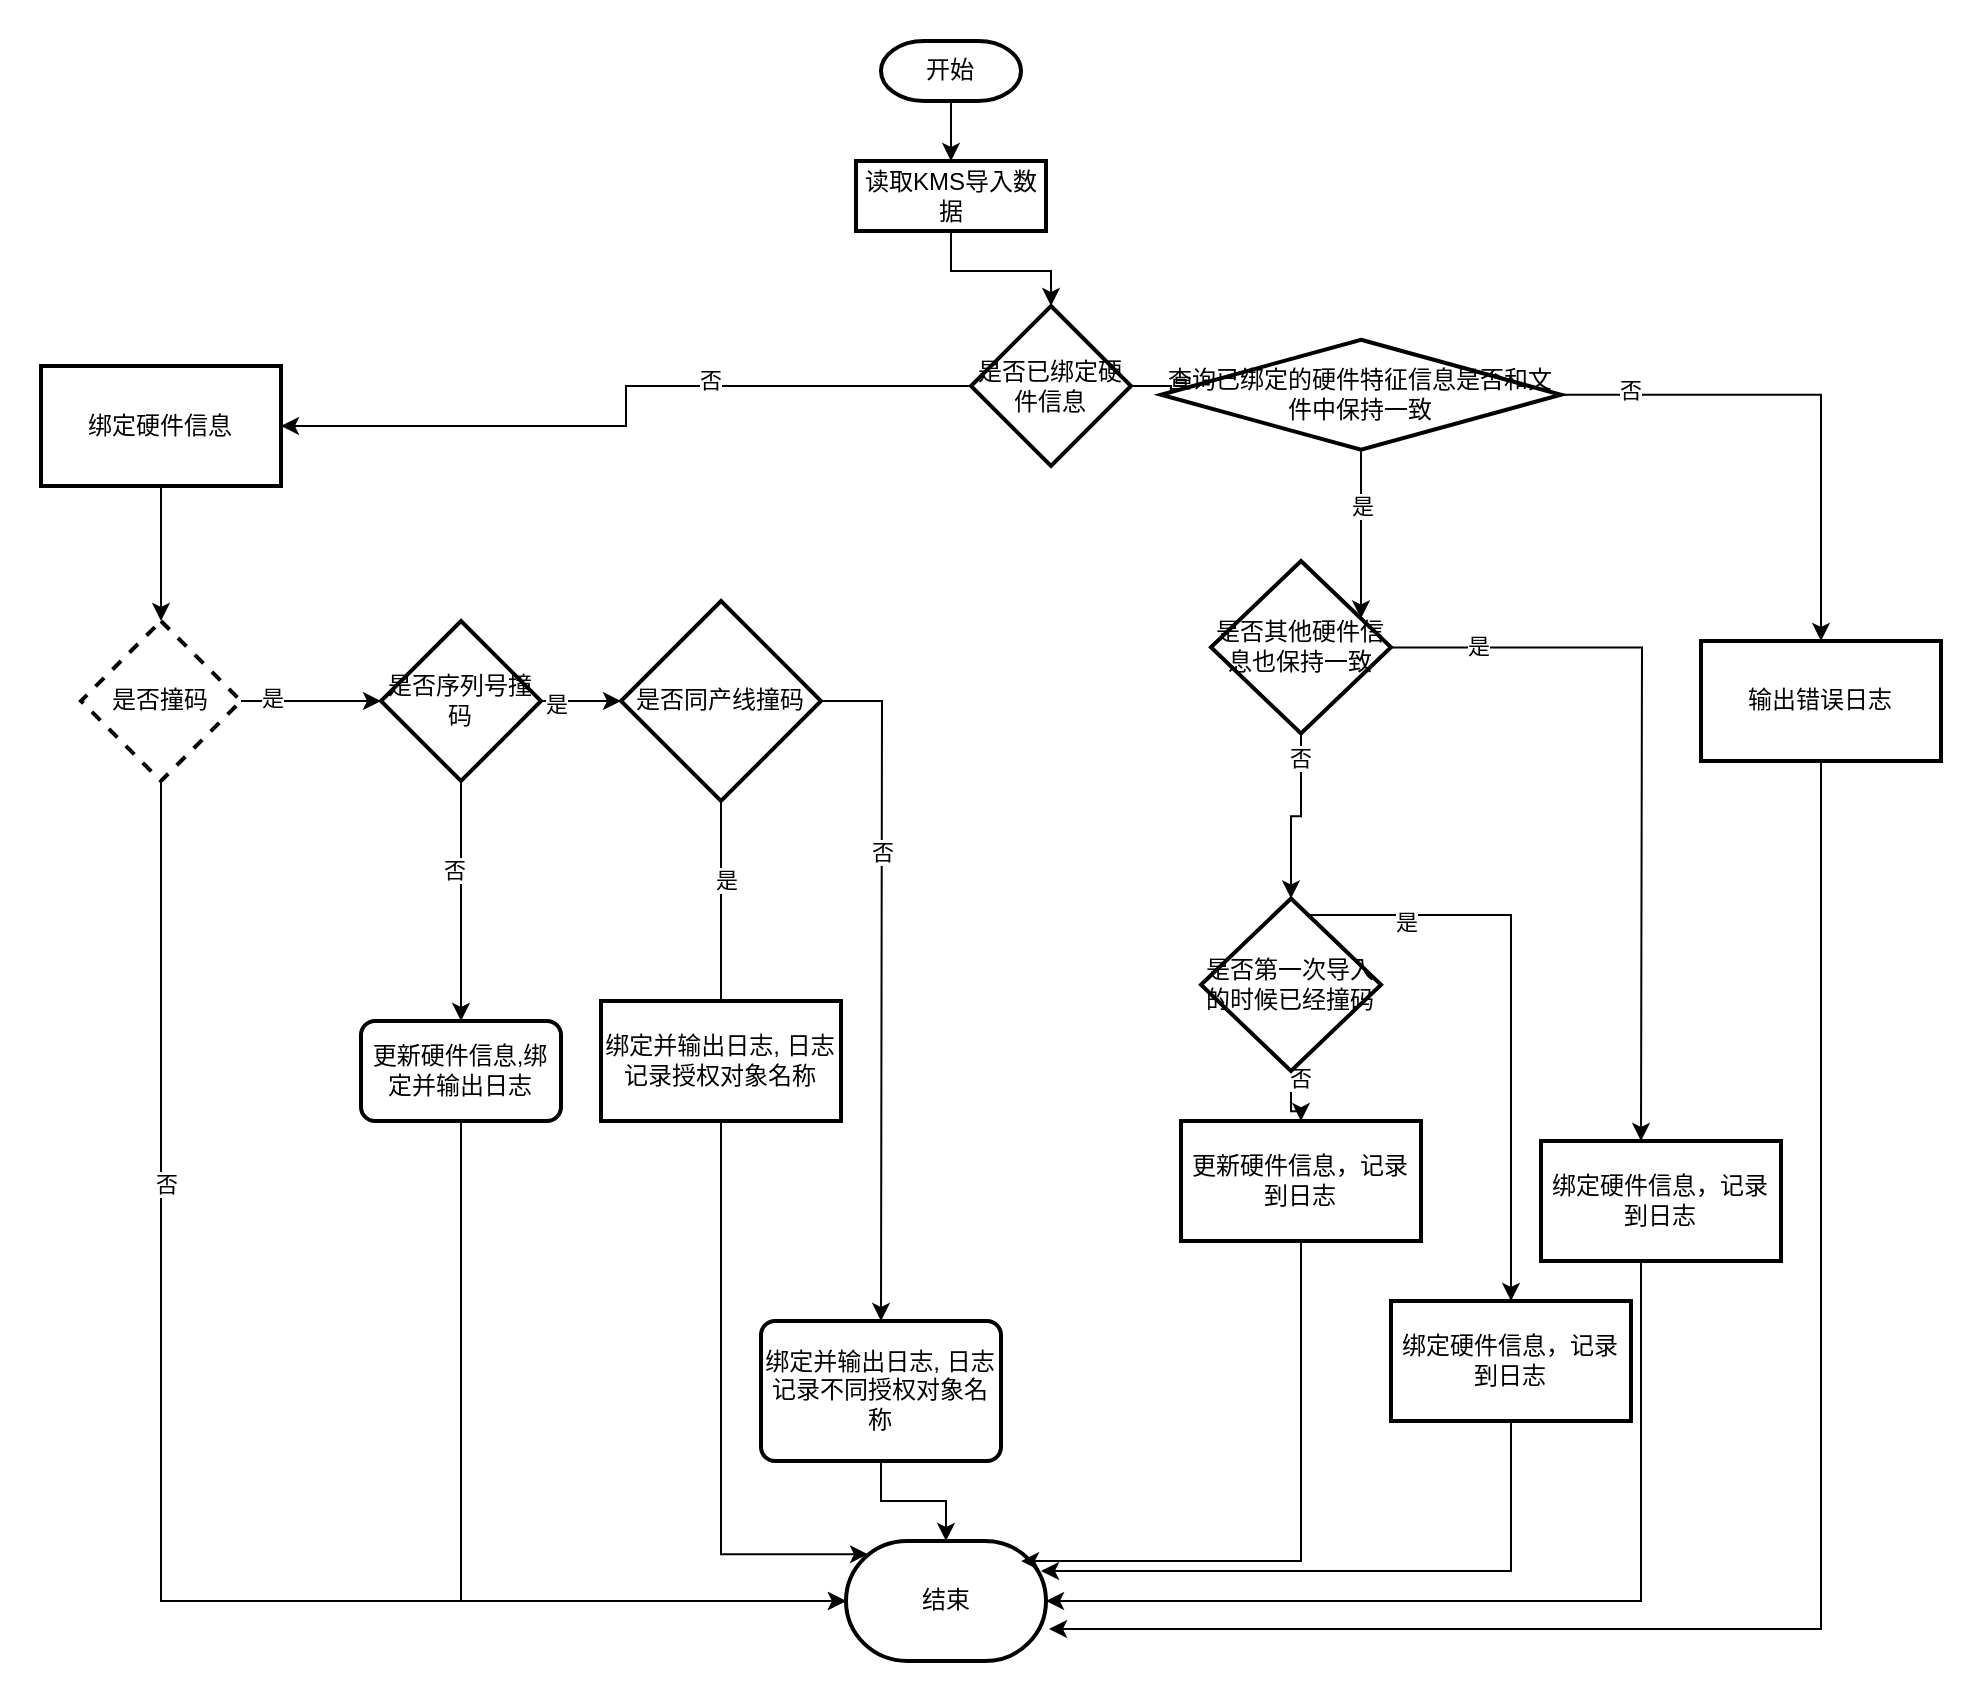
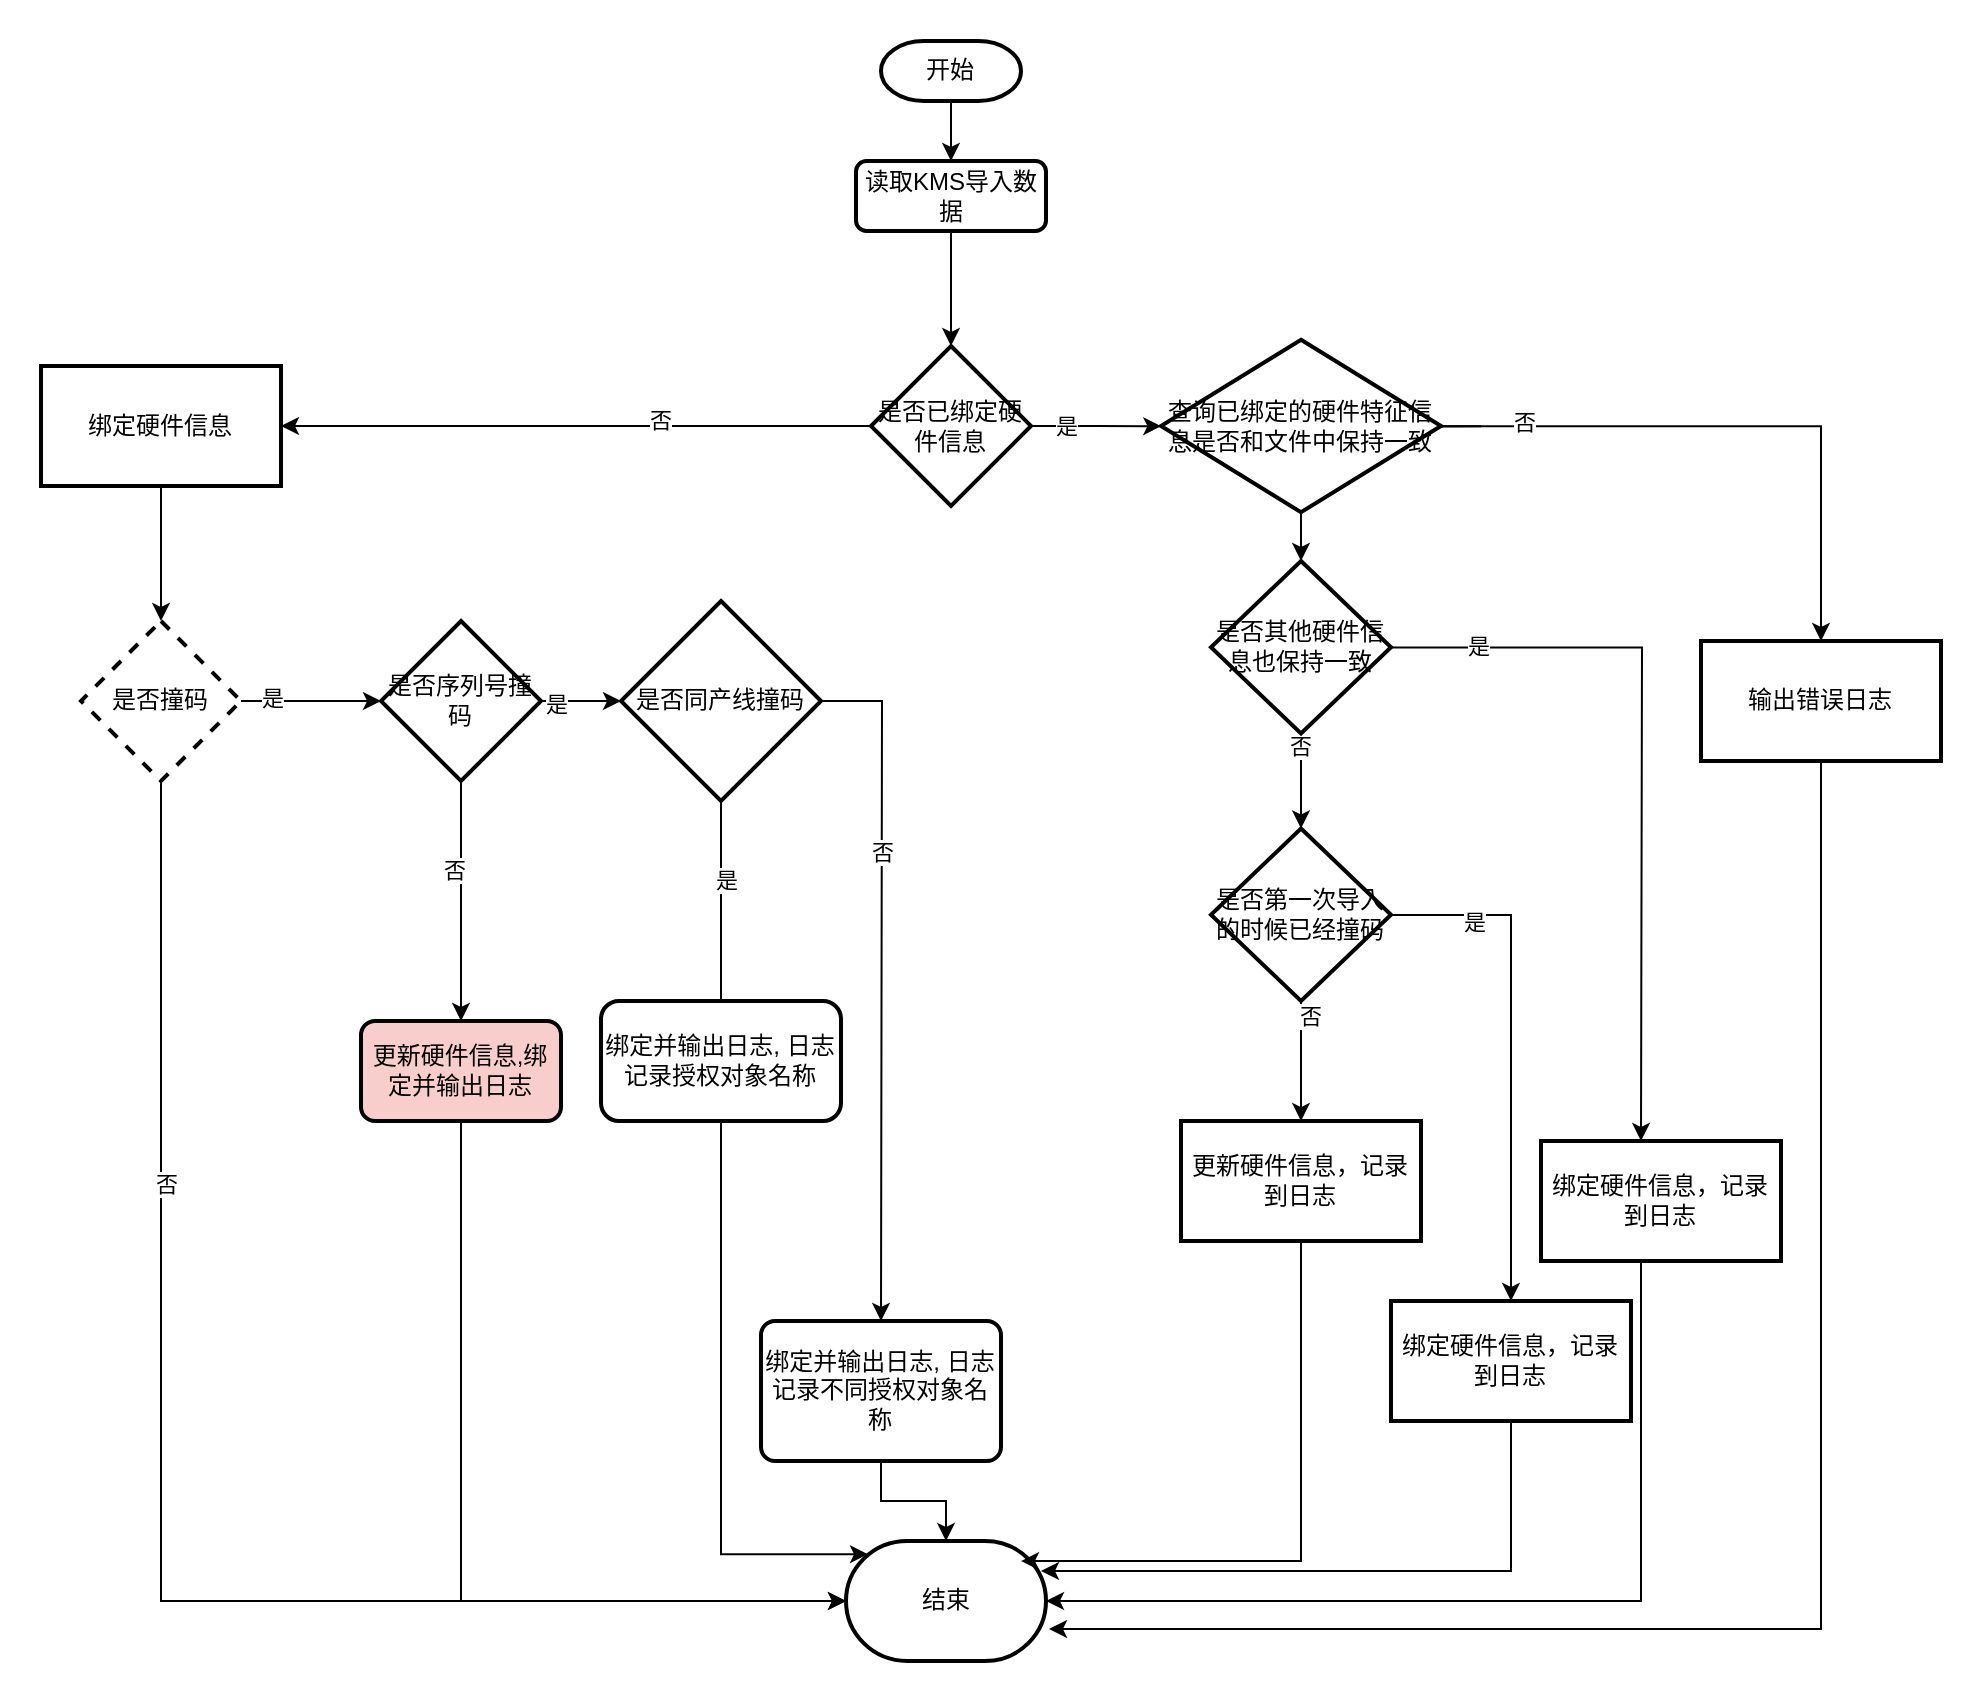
(951, 196) -> (951, 196)
(1051, 386) -> (951, 426)
(1361, 395) -> (1301, 426)
(1291, 985) -> (1301, 915)
(721, 1061) -> (721, 1061)
(461, 1071) -> (461, 1071)
